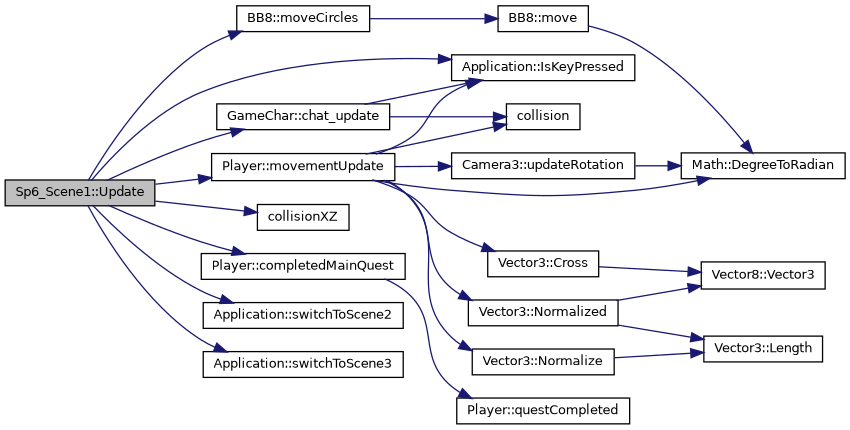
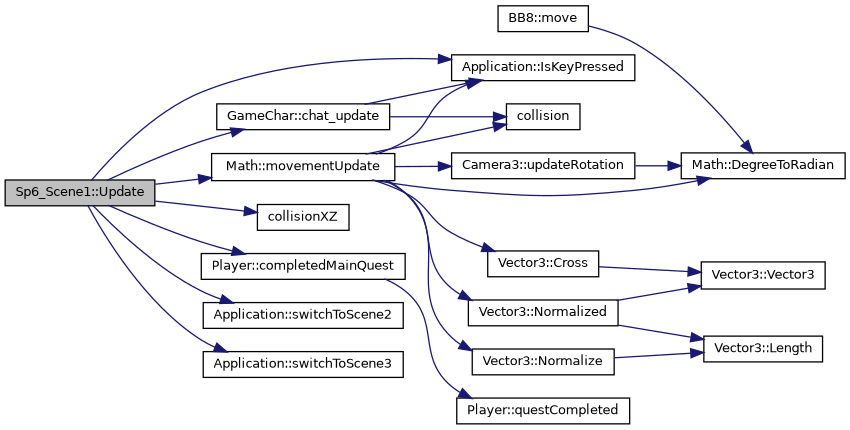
(303, 19) -> none
(303, 167) -> (303, 167)
(763, 275) -> (763, 275)
